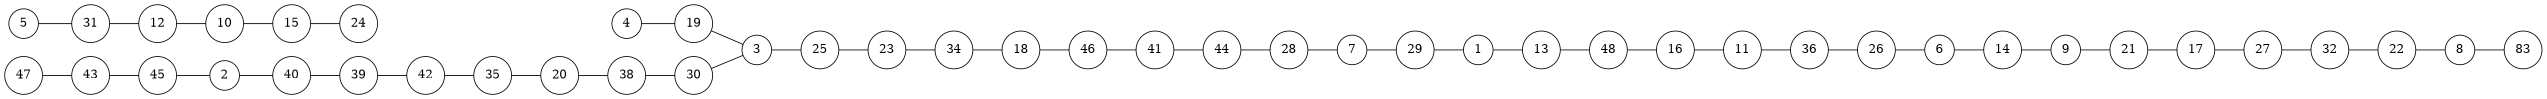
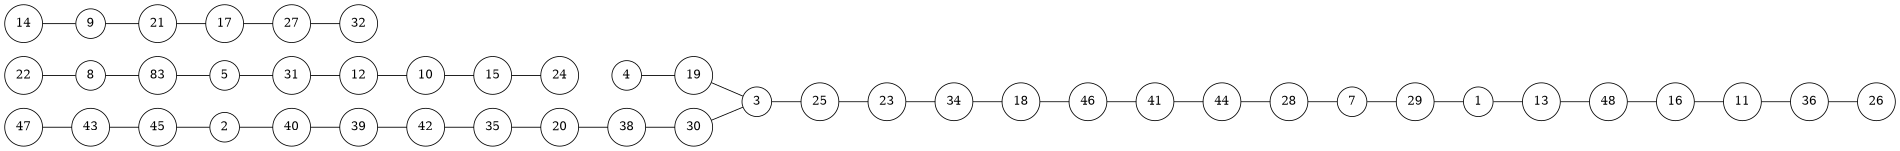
(1940, 50) -> none
(2364, 50) -> none
none -> (193, 75)
